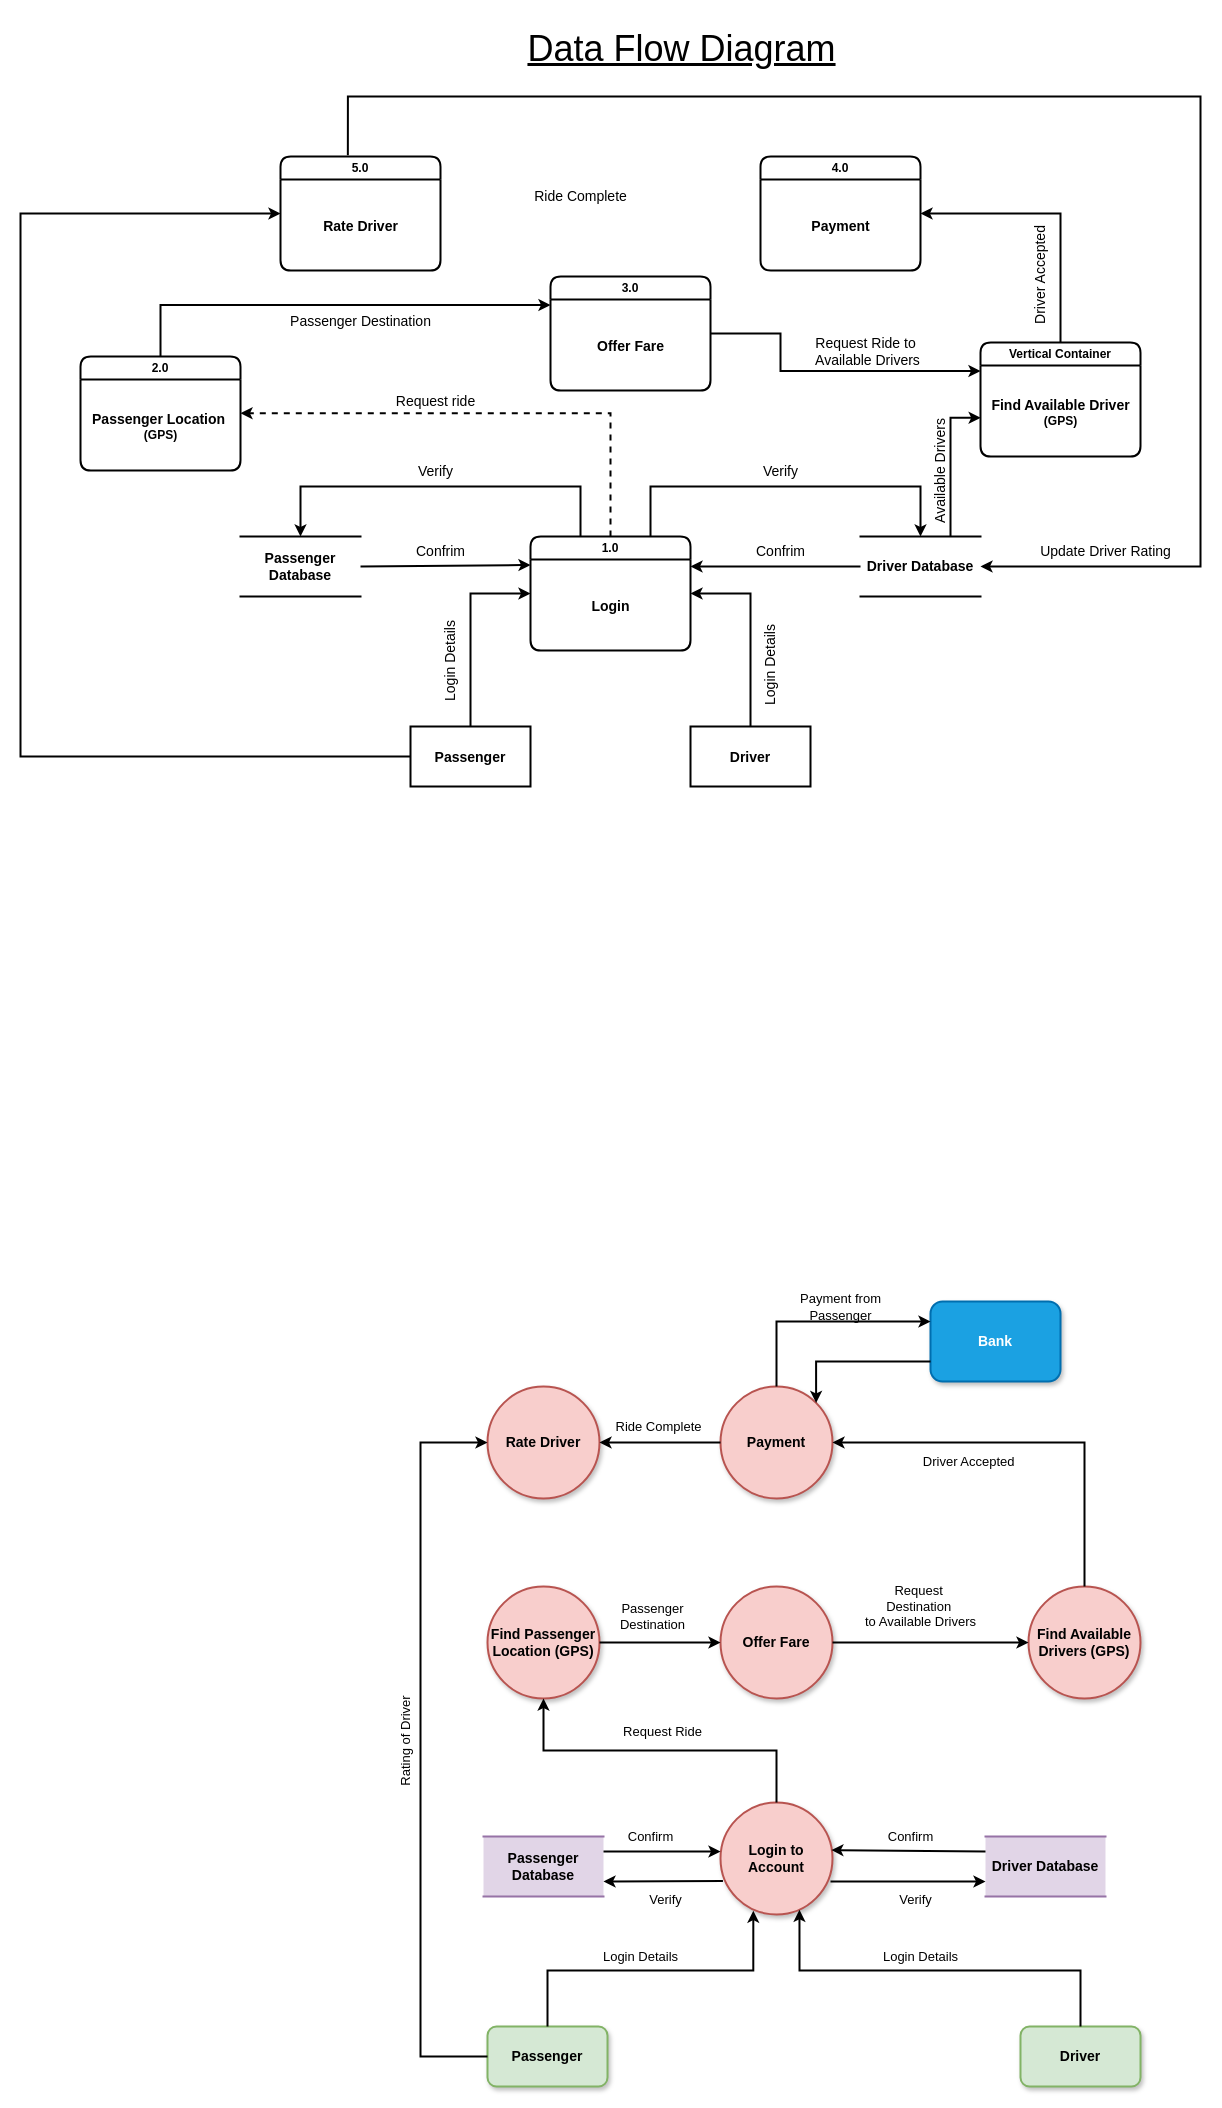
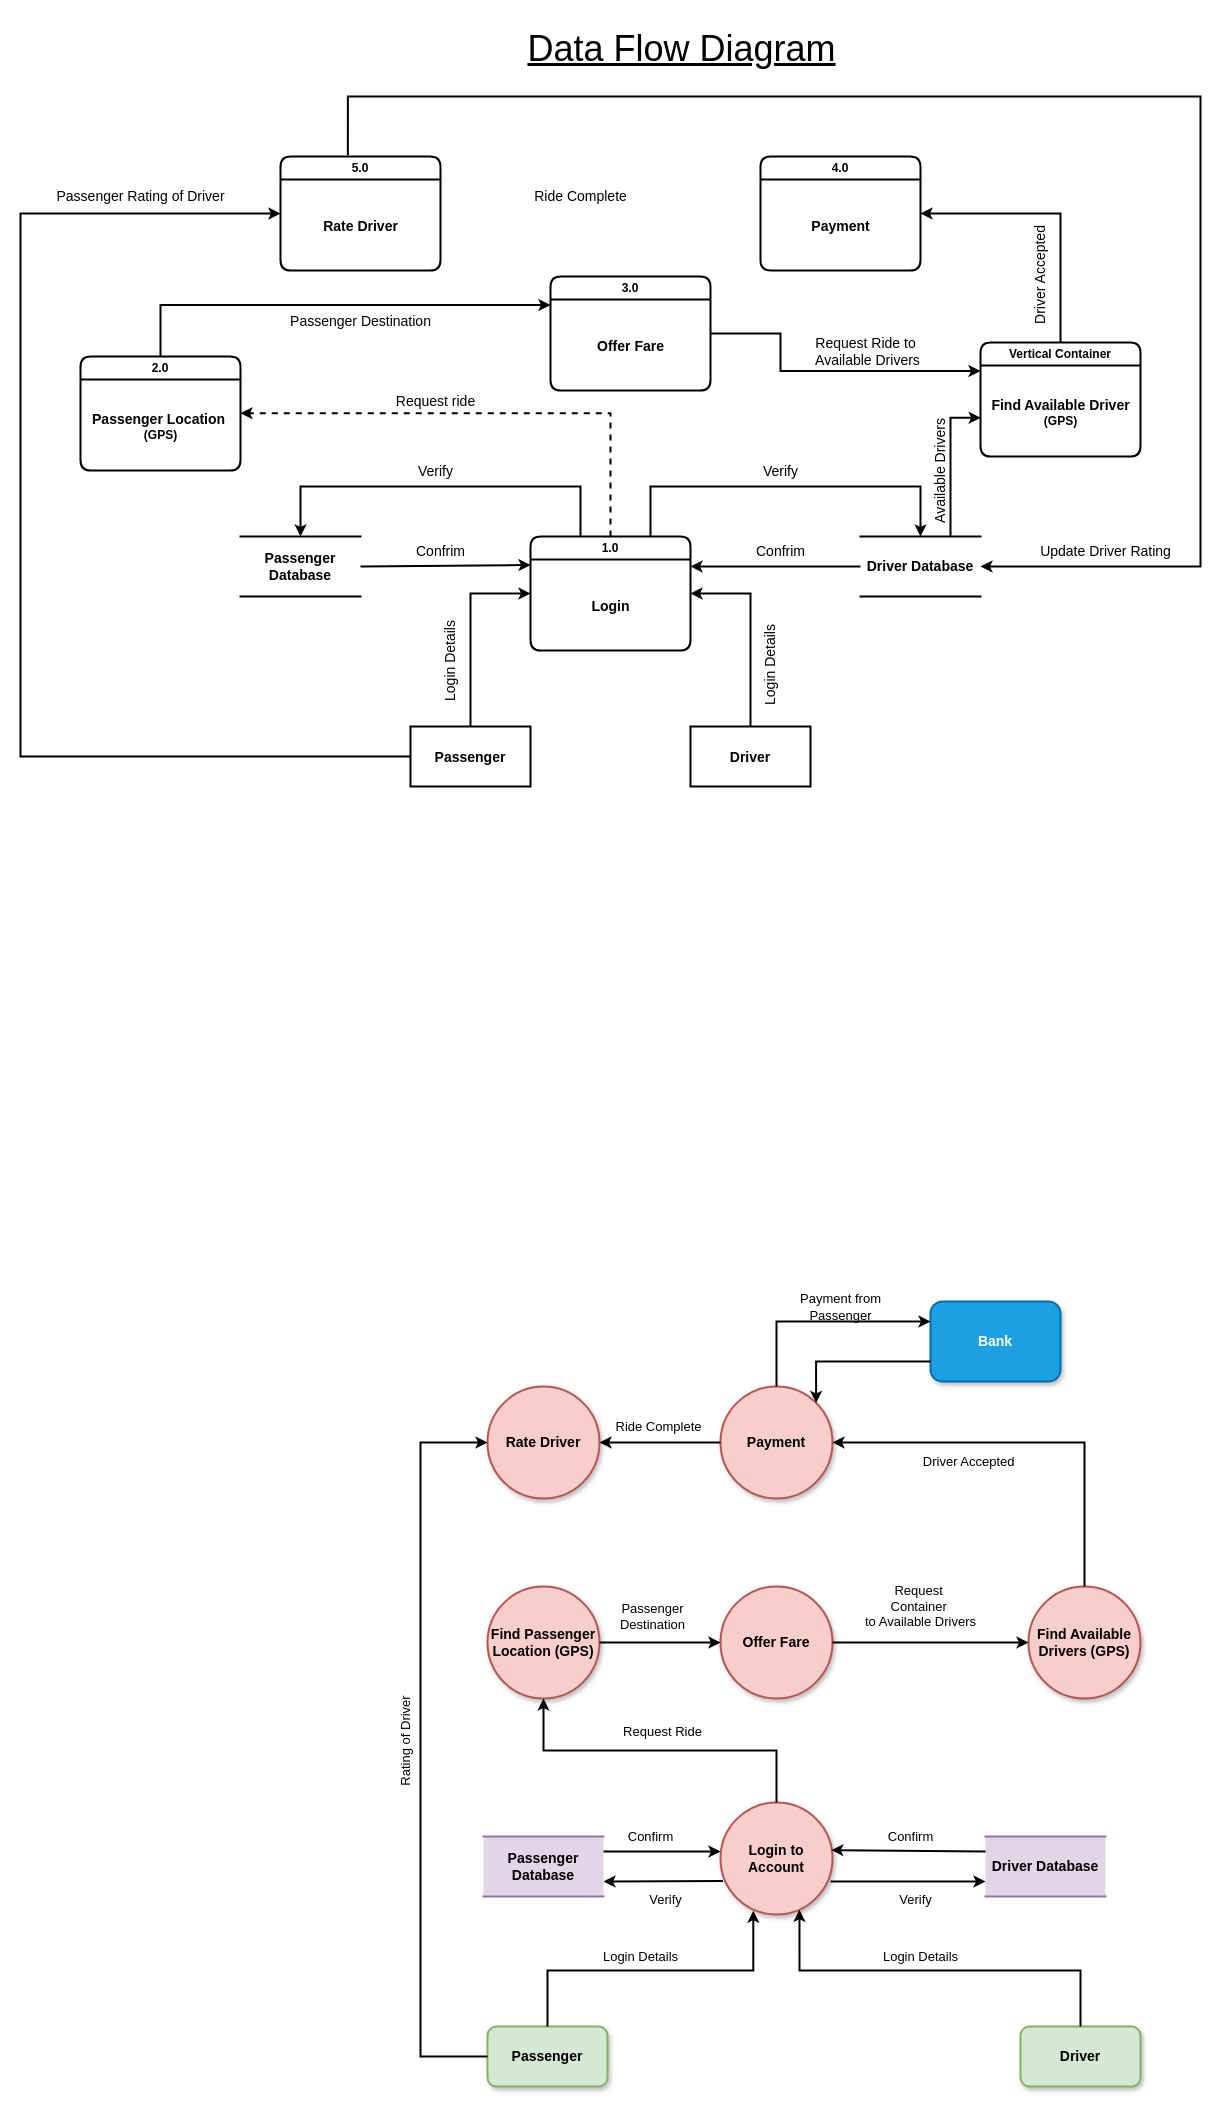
none -> (141, 197)
(921, 1607) -> (921, 1607)
